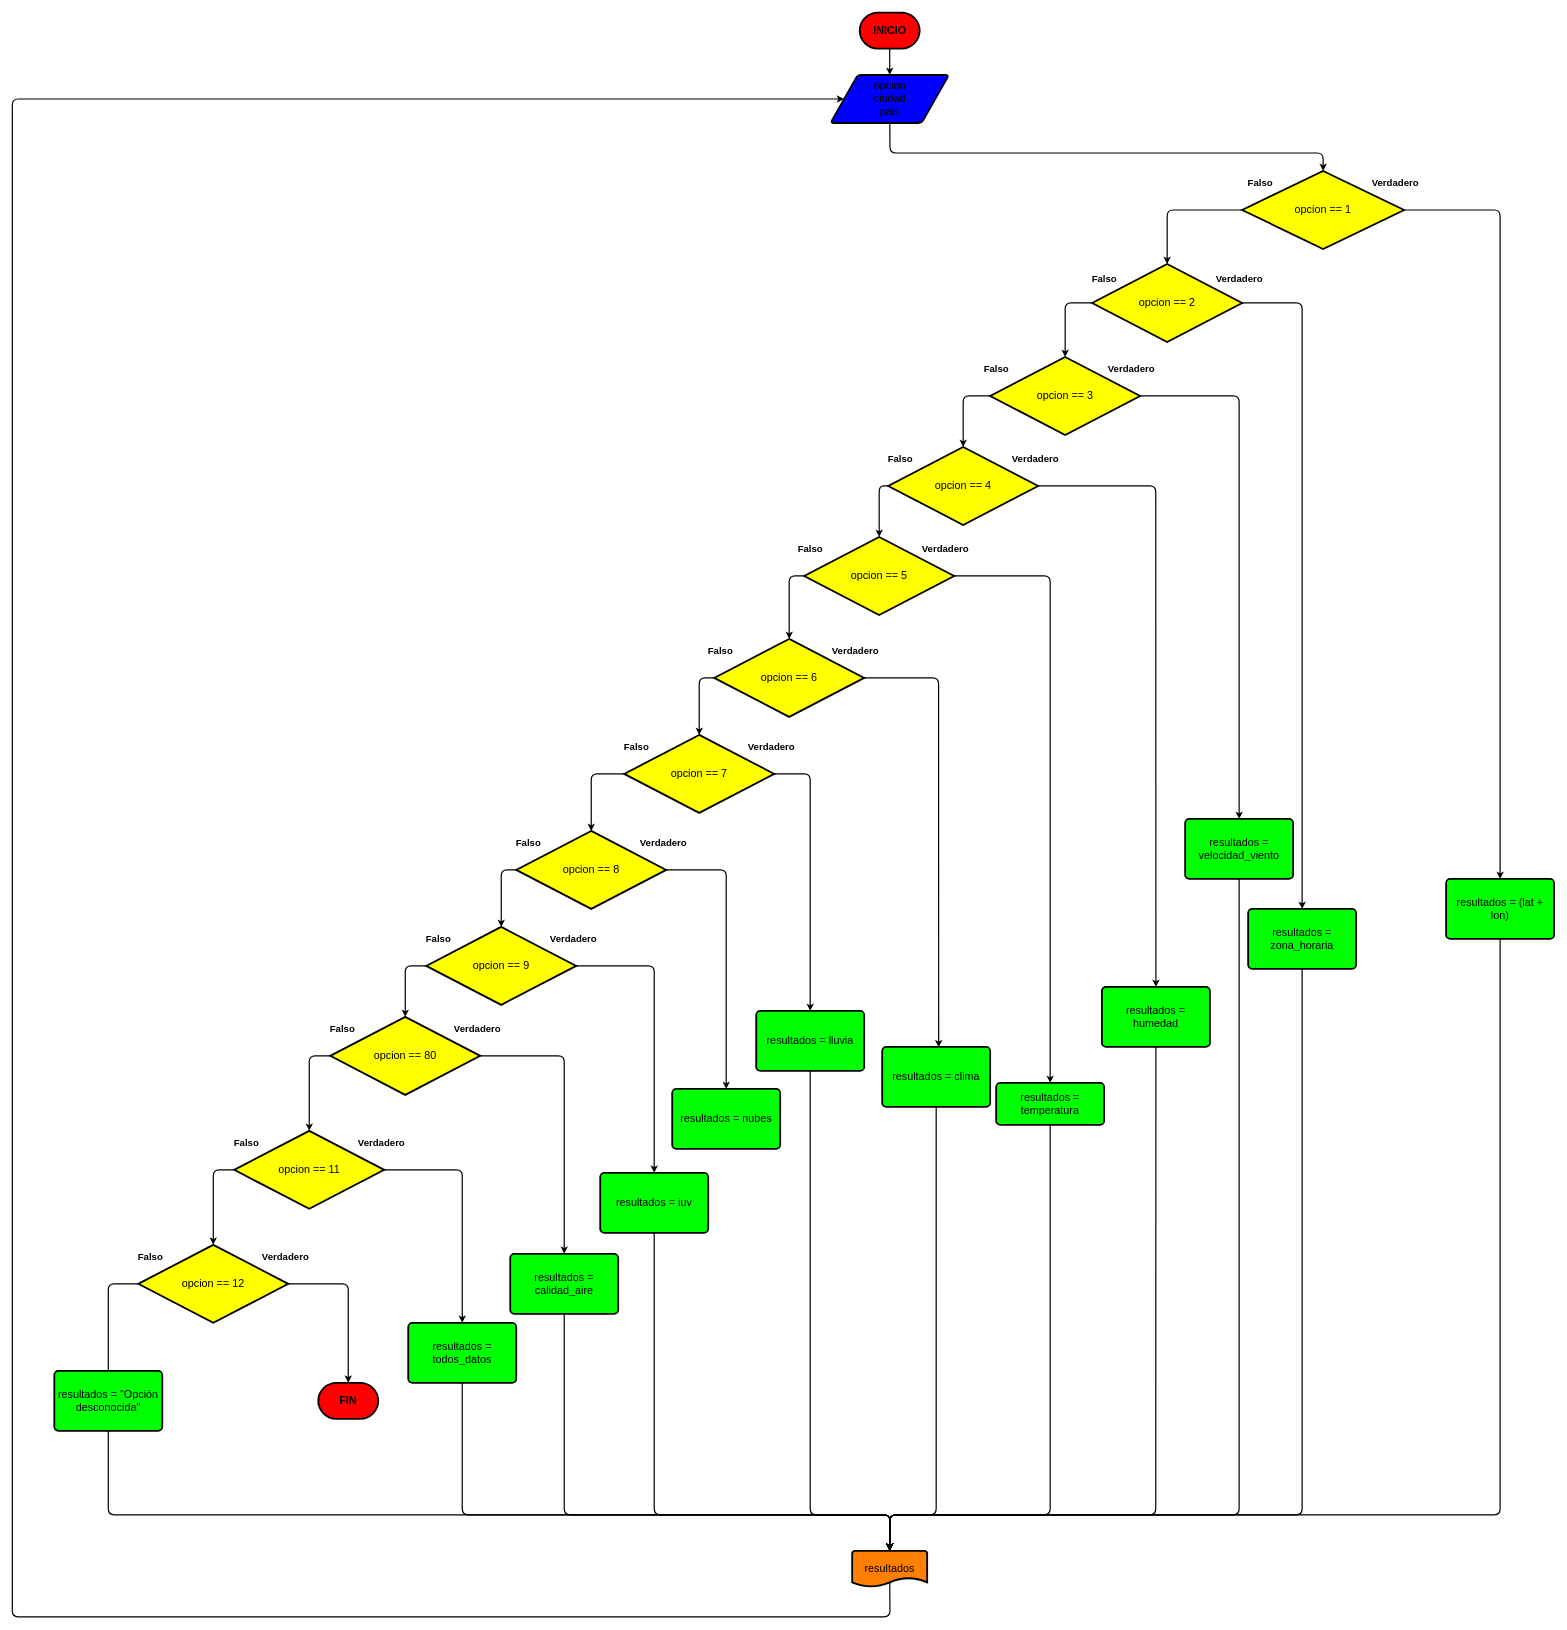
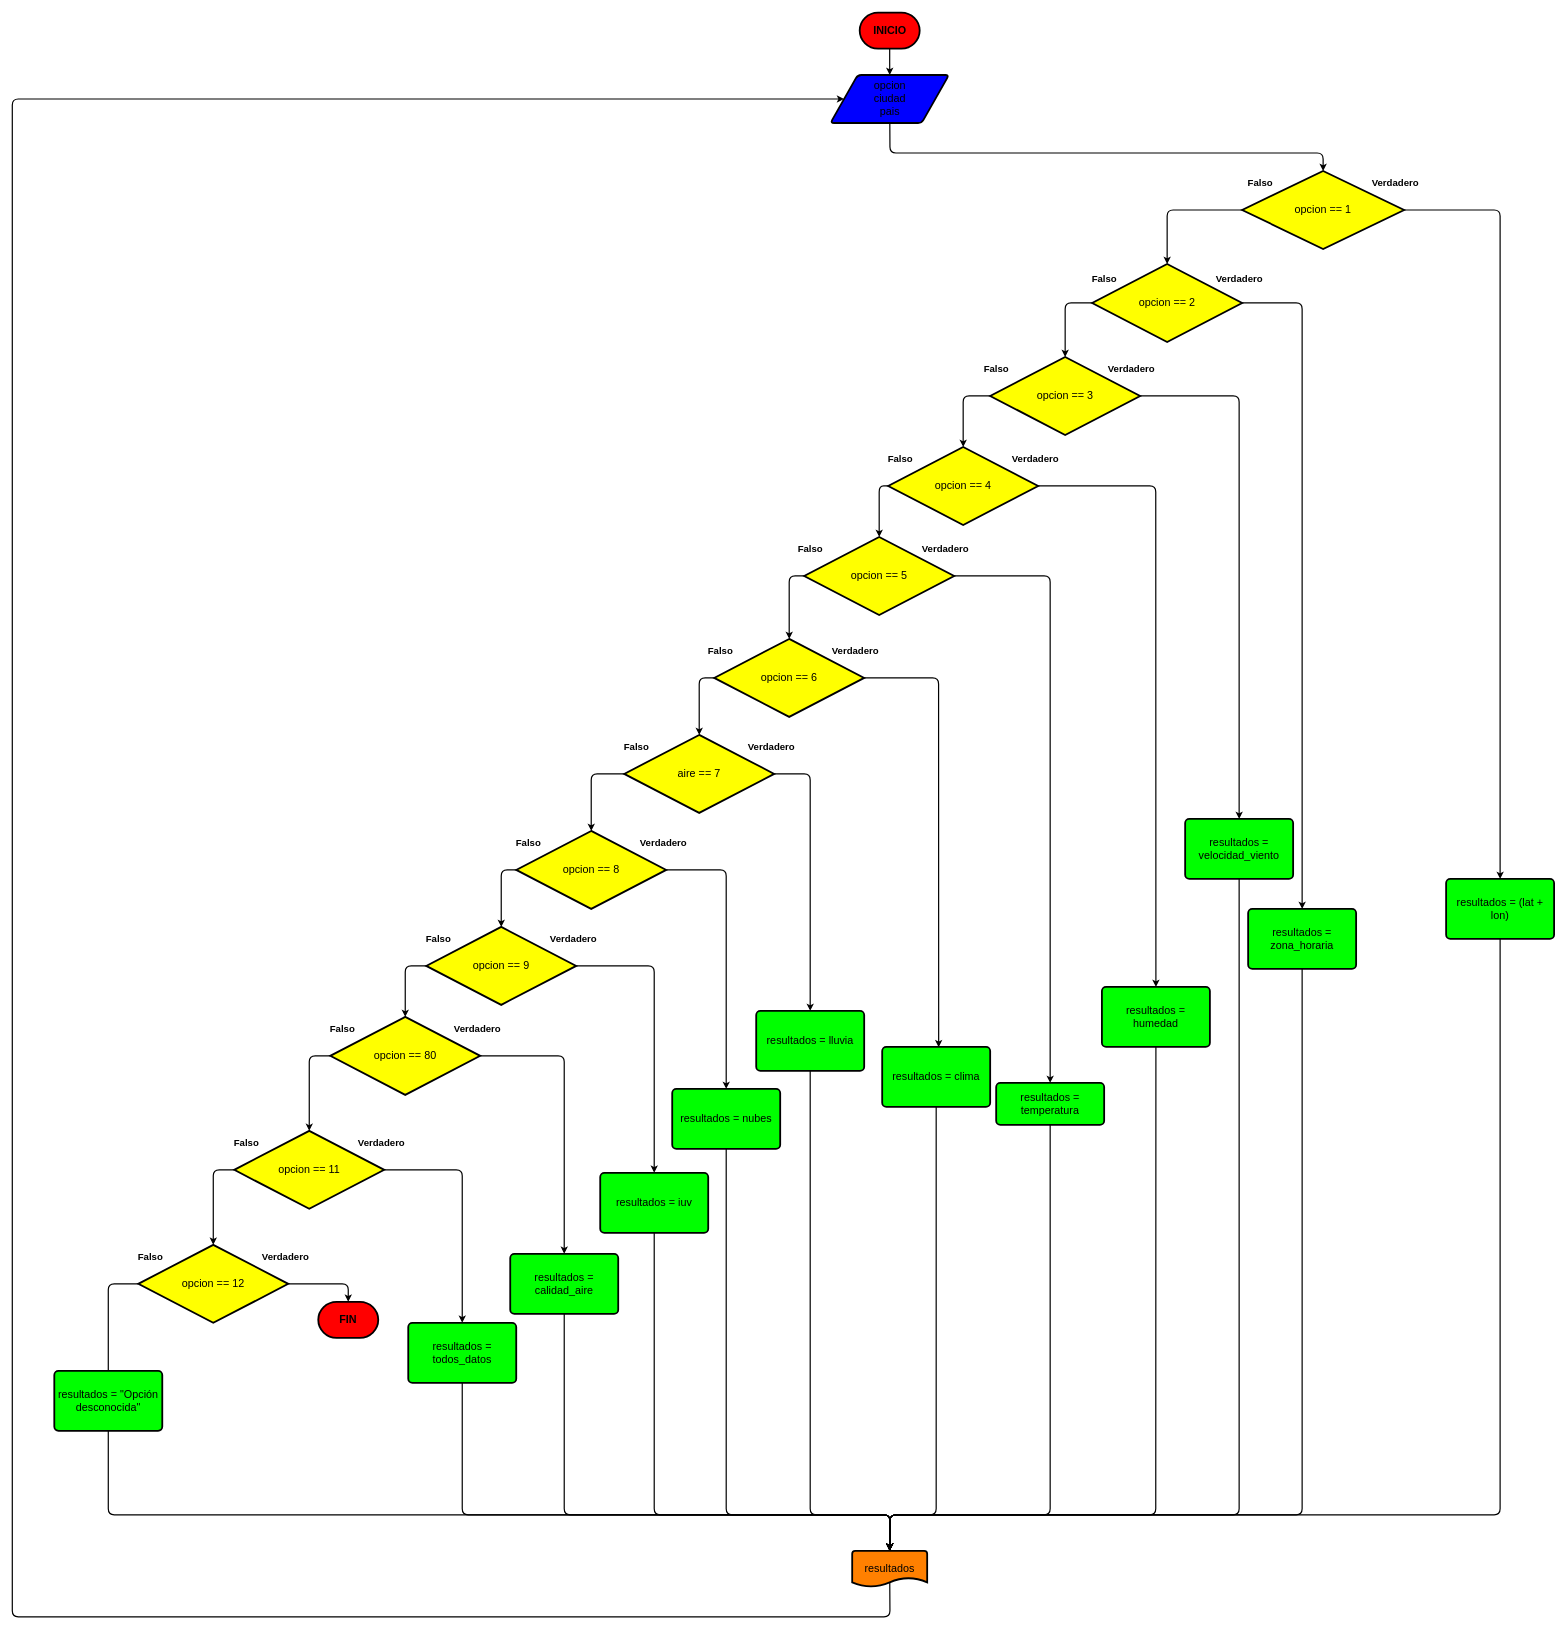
(699, 774) -> (699, 774)
none -> (726, 1330)
(348, 1401) -> (348, 1320)
